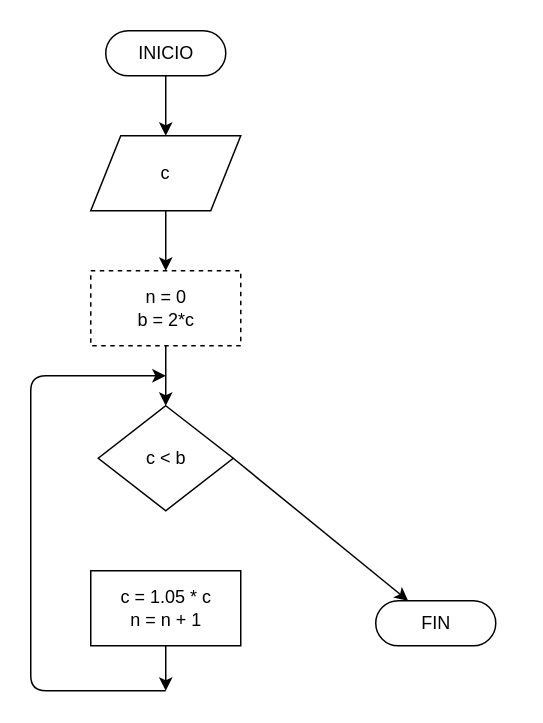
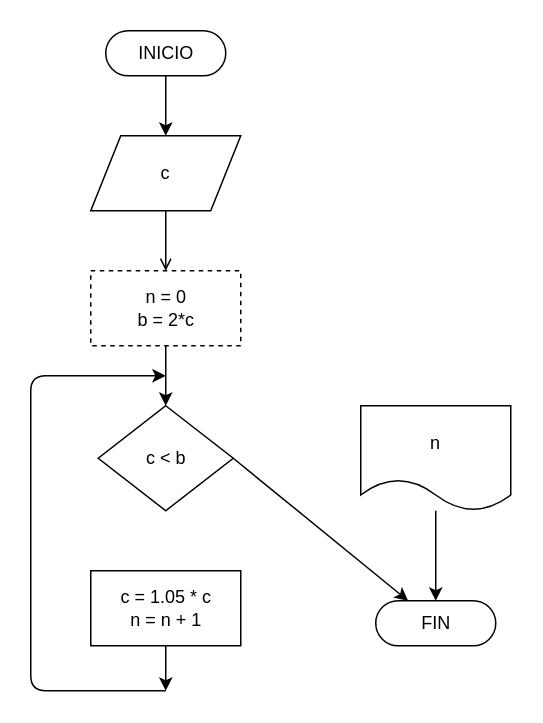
(166, 259) -> (166, 261)
none -> (436, 458)
none -> (436, 551)
